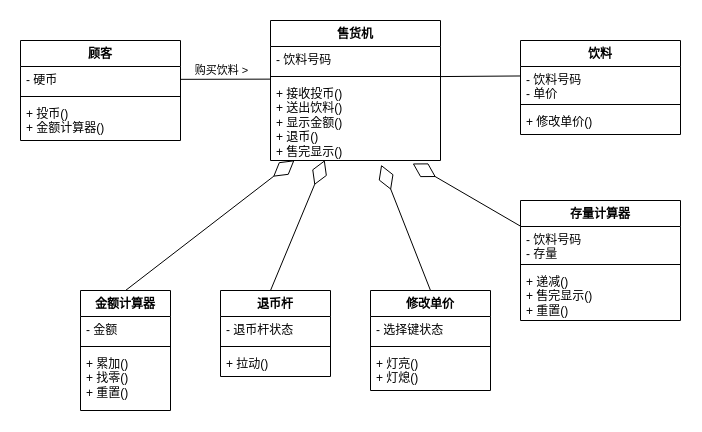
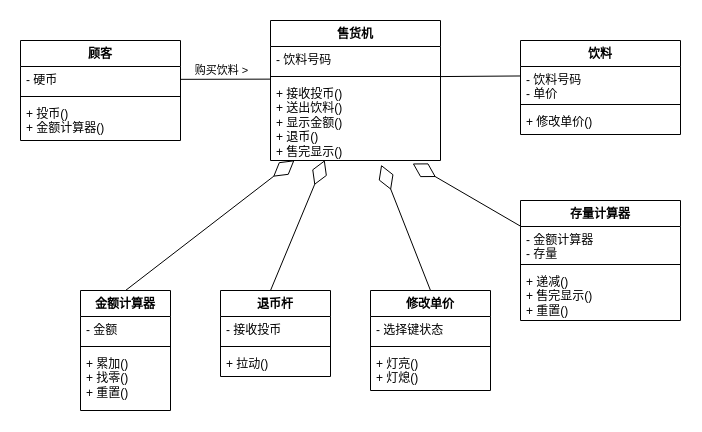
(556, 248) -> (562, 248)
(262, 331) -> (256, 331)
